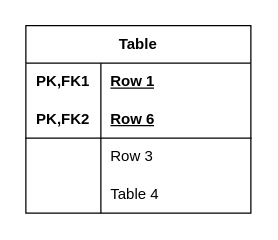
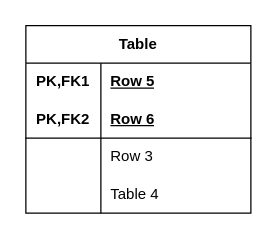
(130, 82) -> (130, 82)
